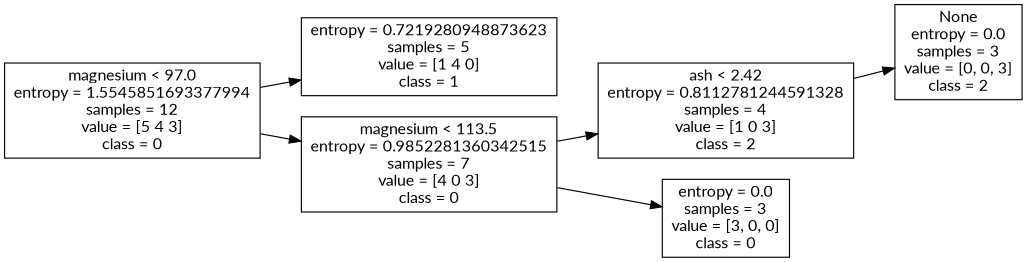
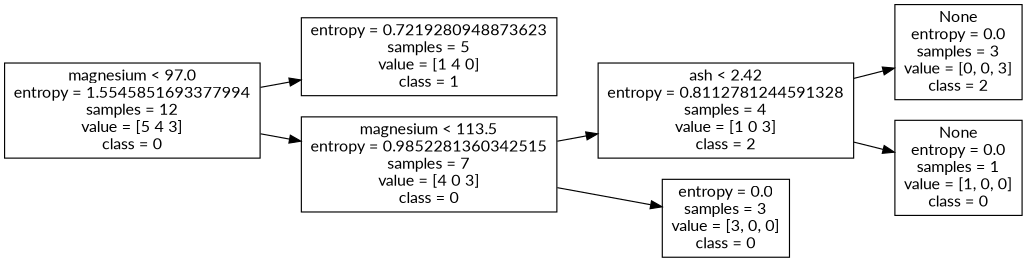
none -> (958, 168)
